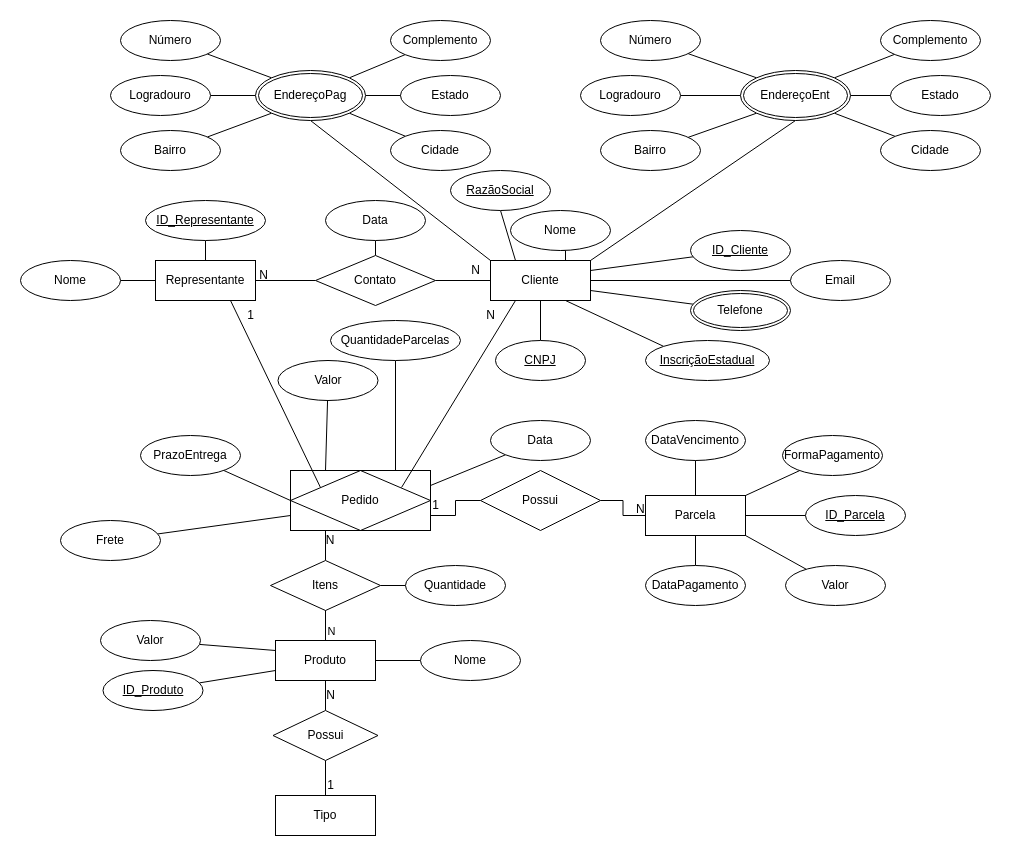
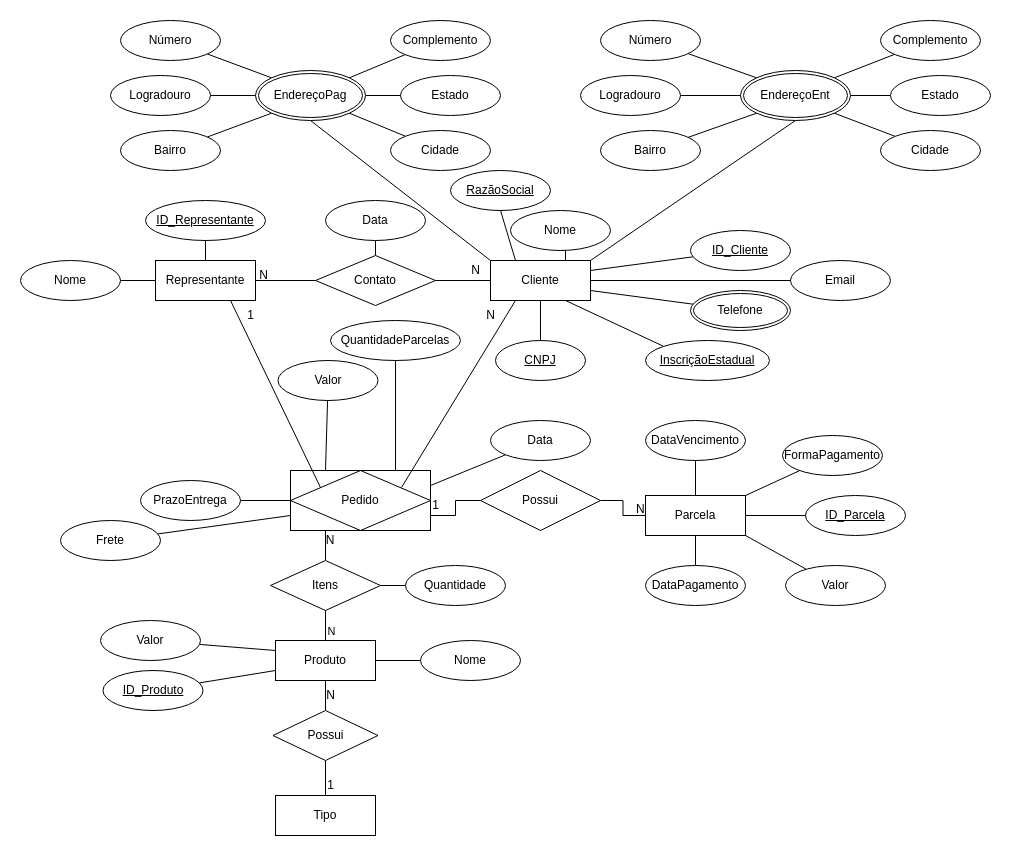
(191, 456) -> (191, 501)
